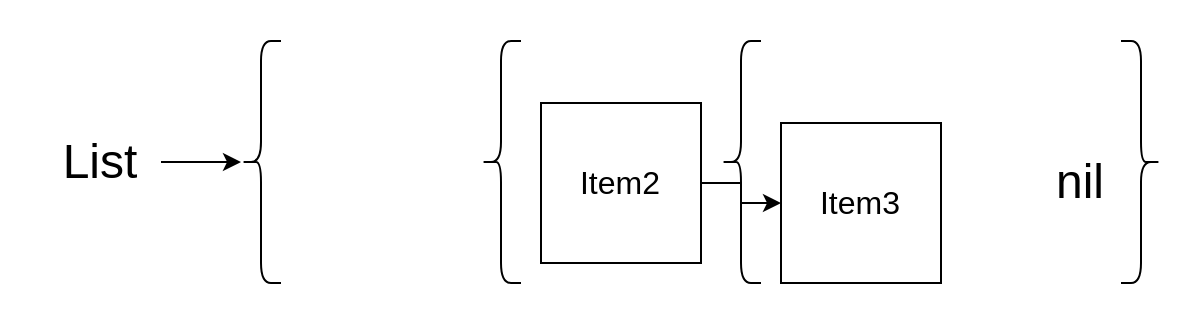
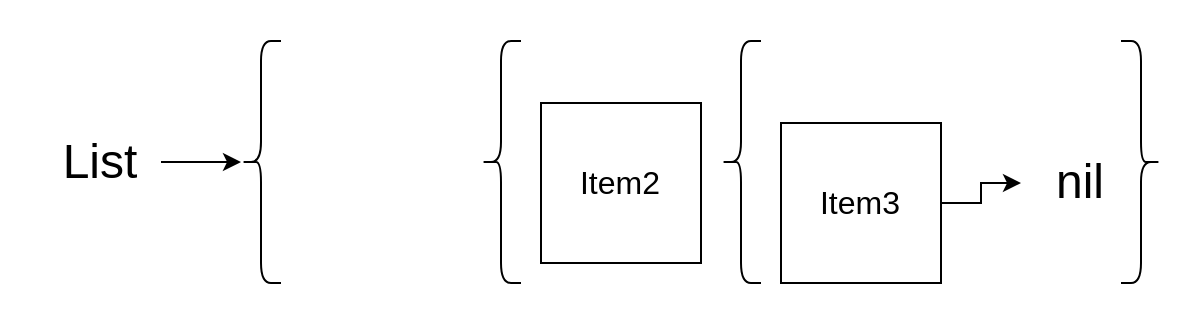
(719, 183) -> none
none -> (981, 200)
